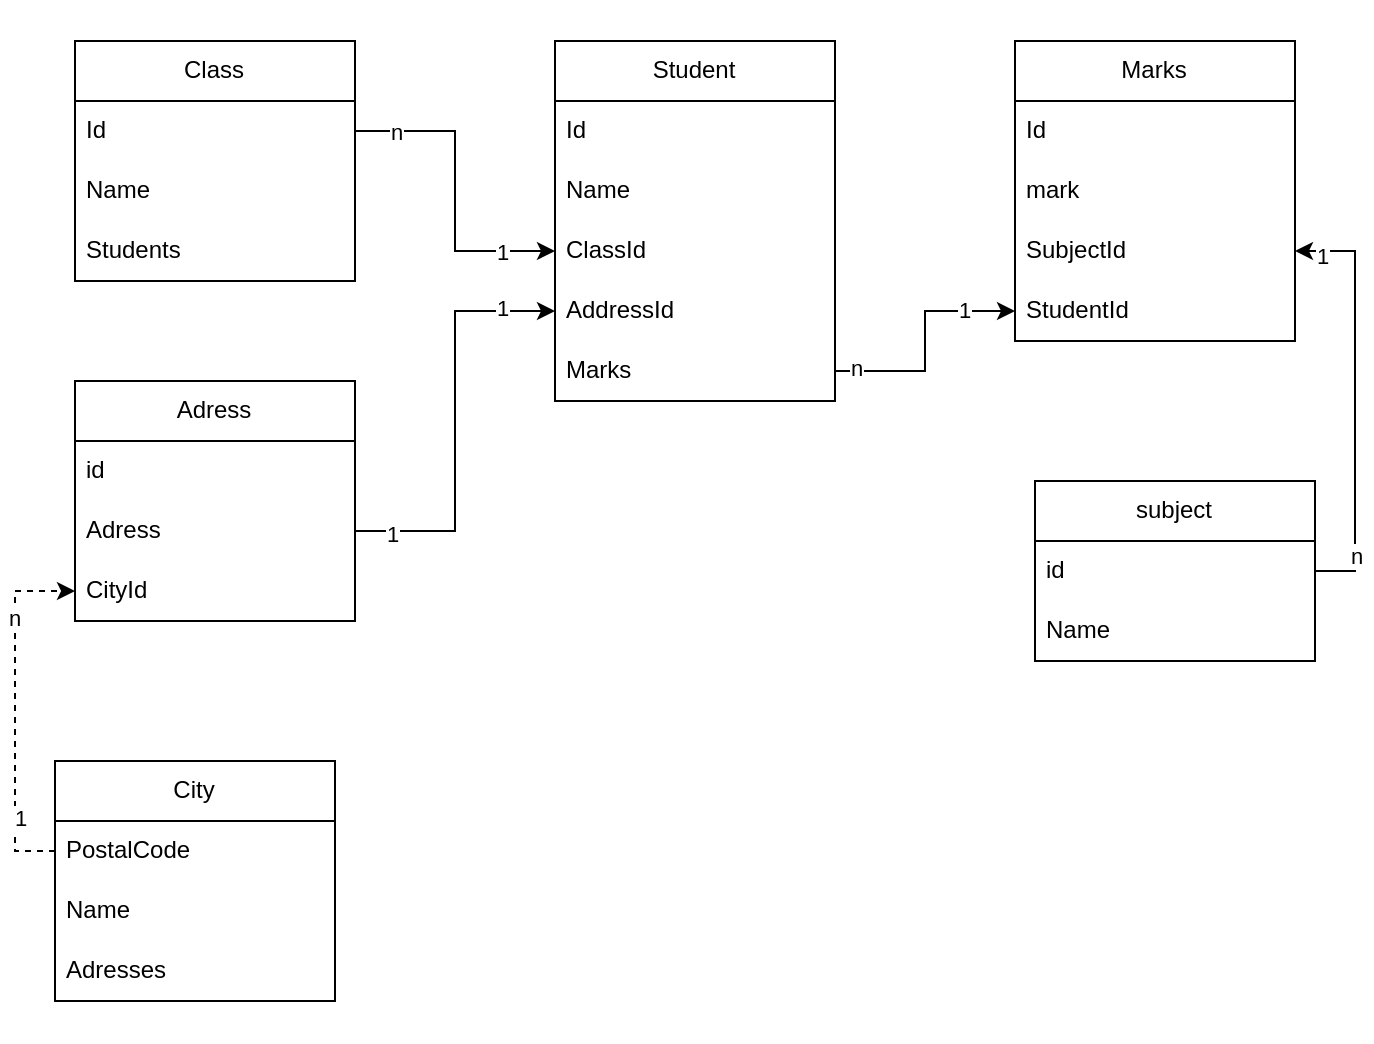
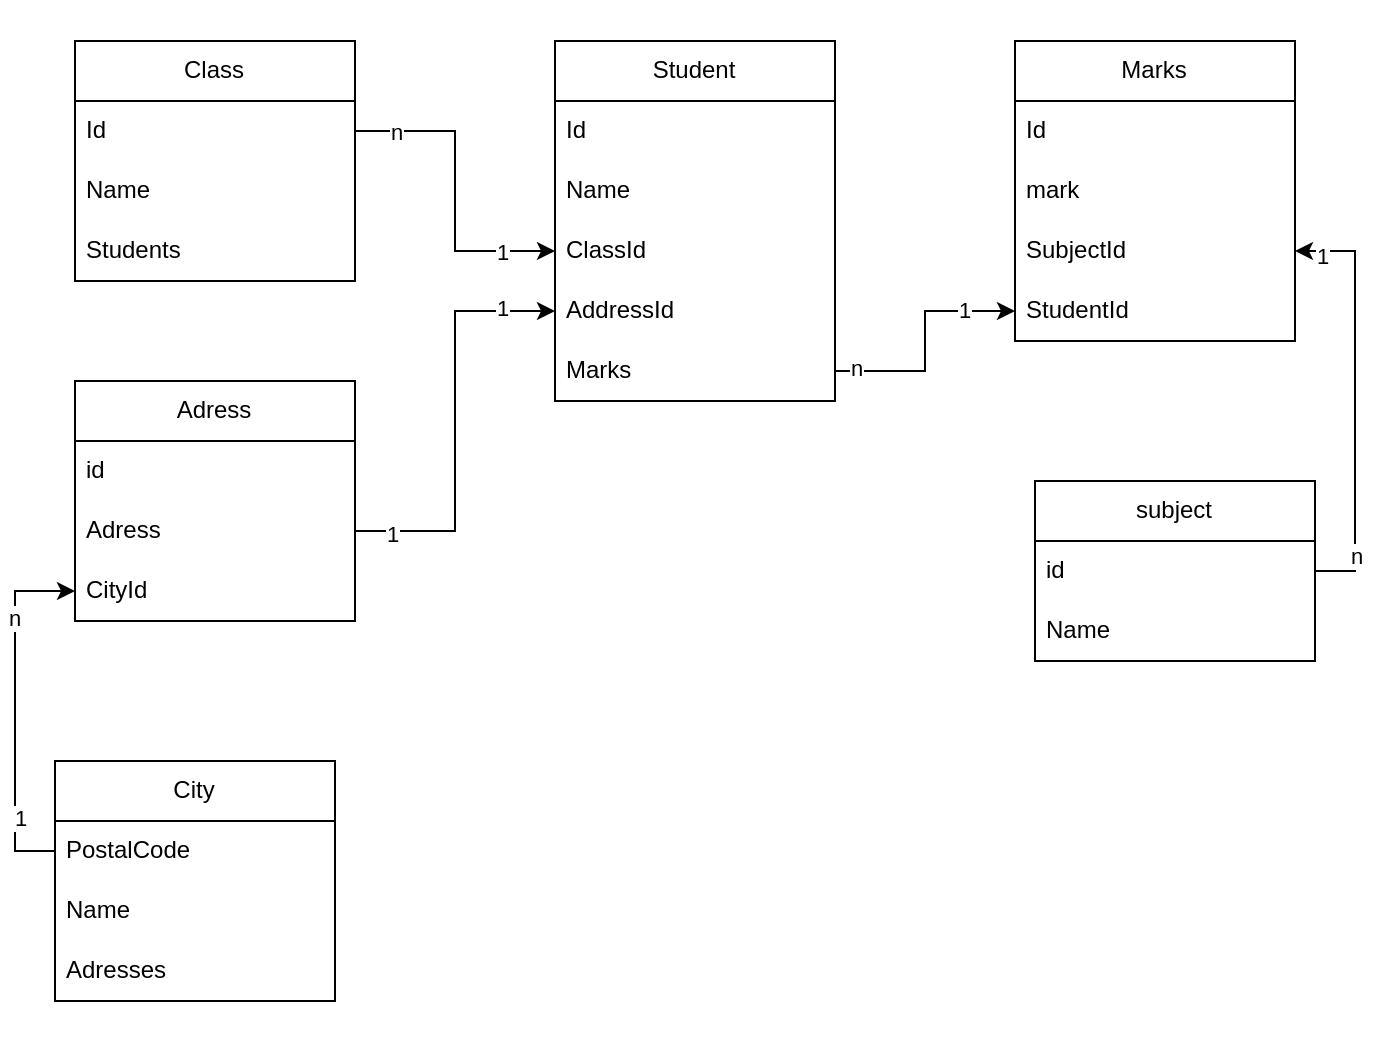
(15, 716) -> (15, 716)
